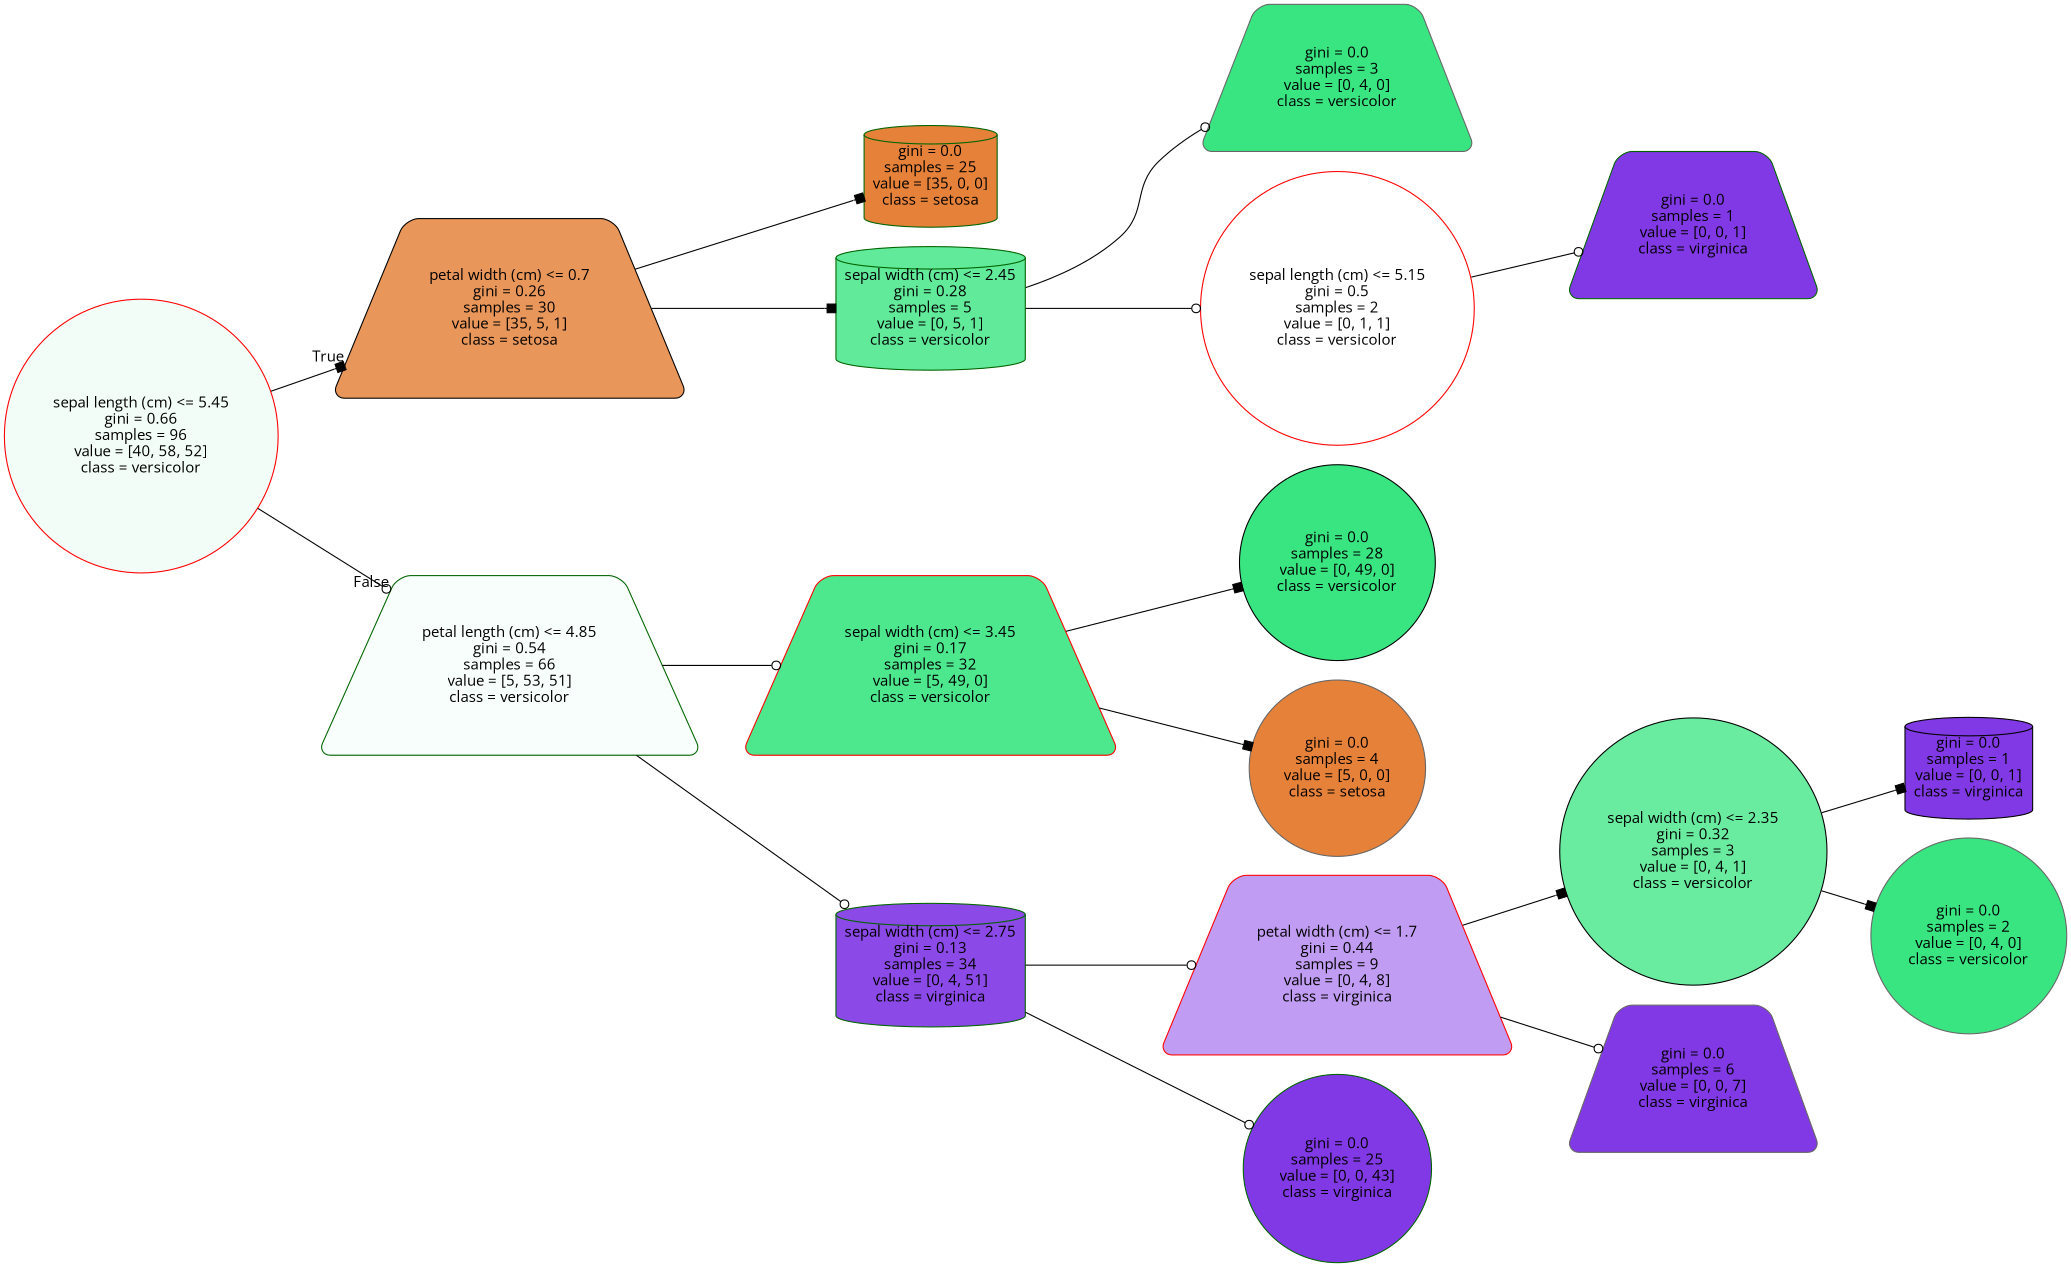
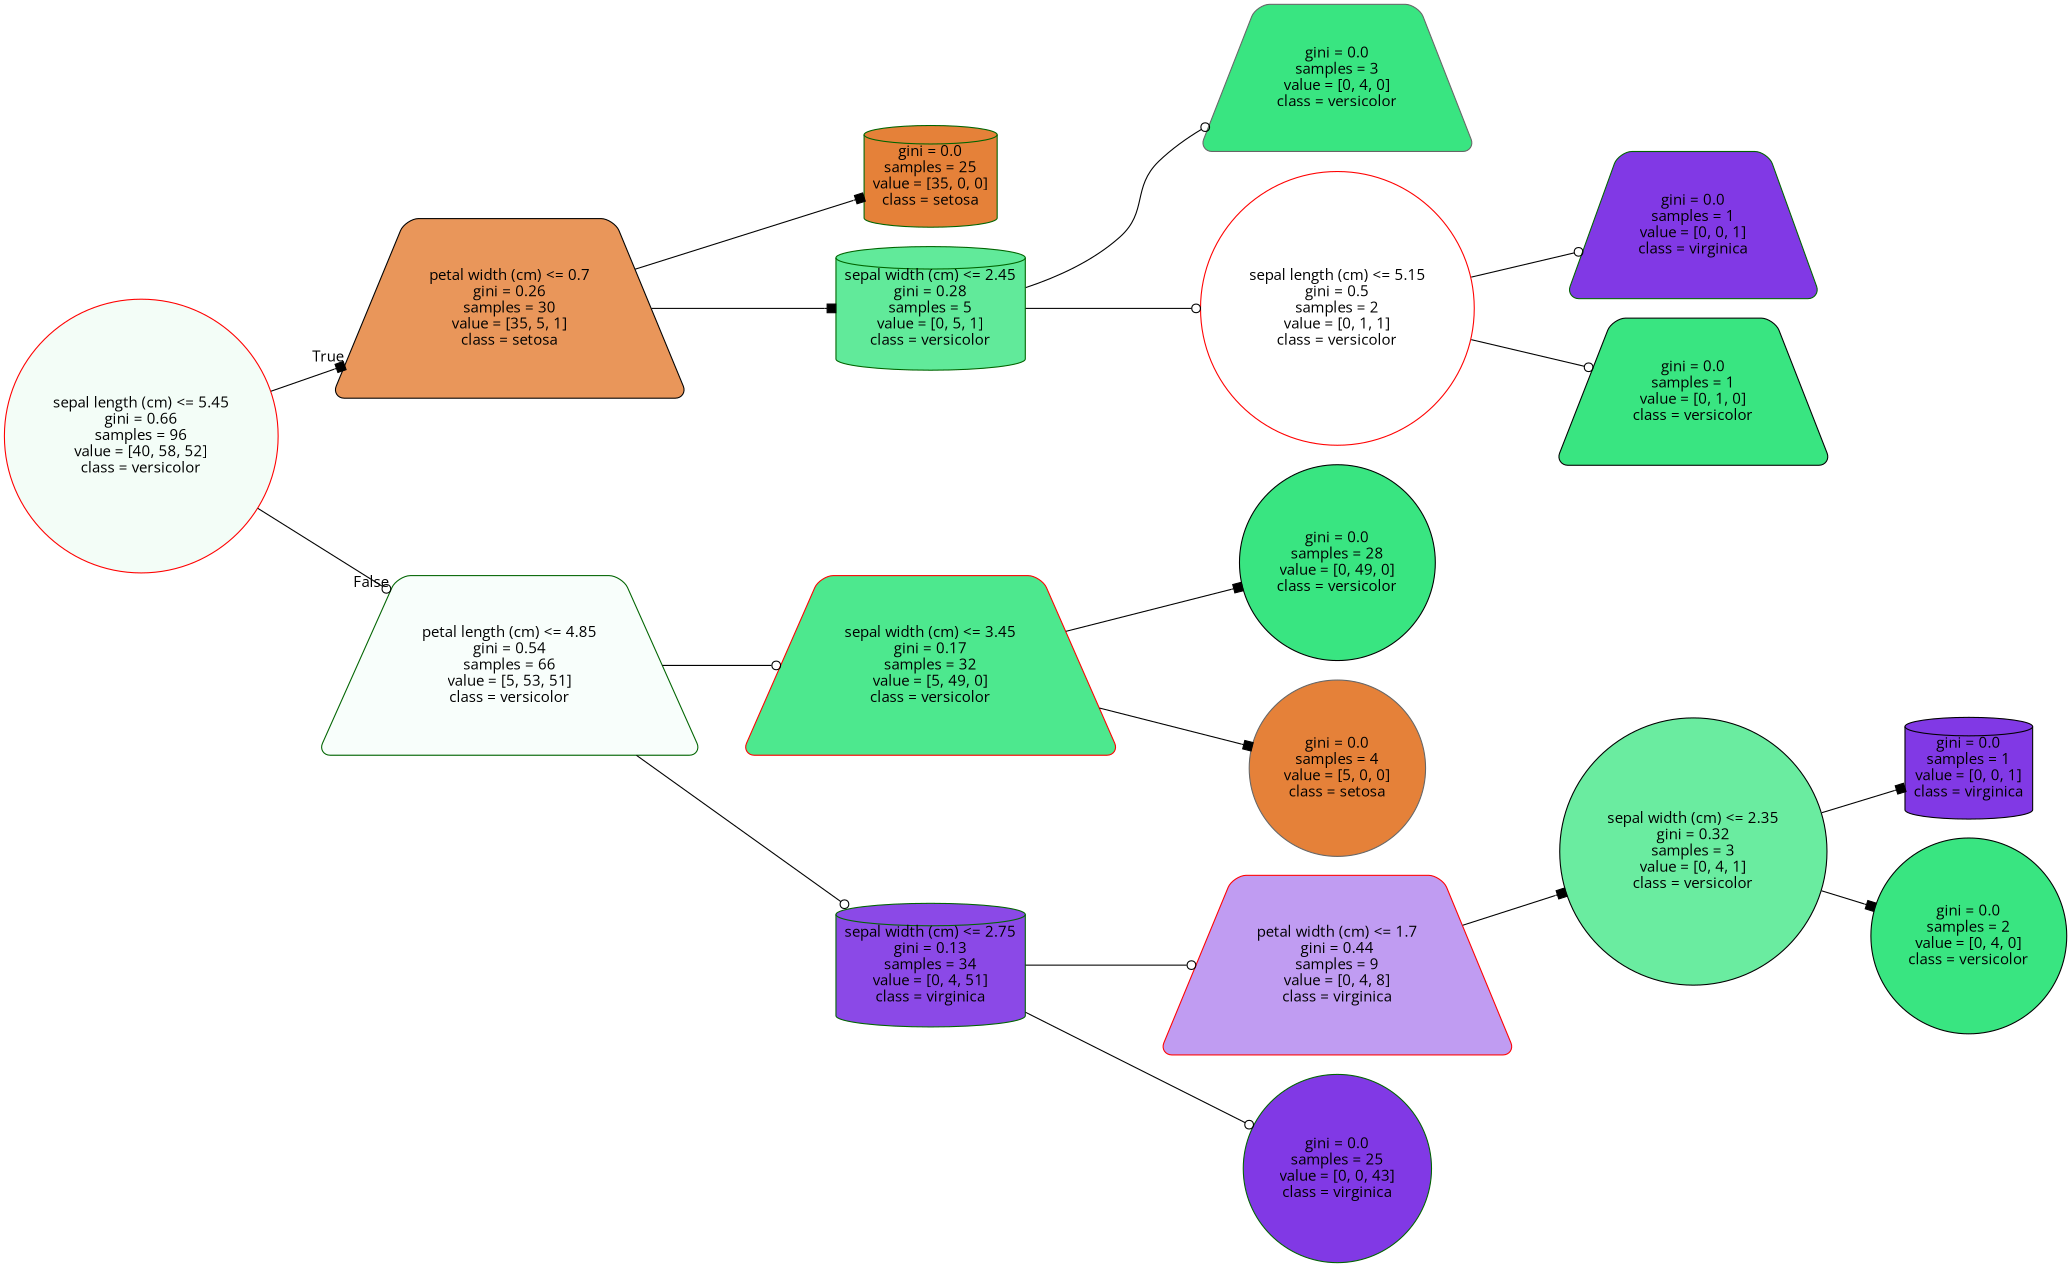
none -> (1693, 392)
(1969, 936) -> (1969, 936)
(1693, 1079) -> none
